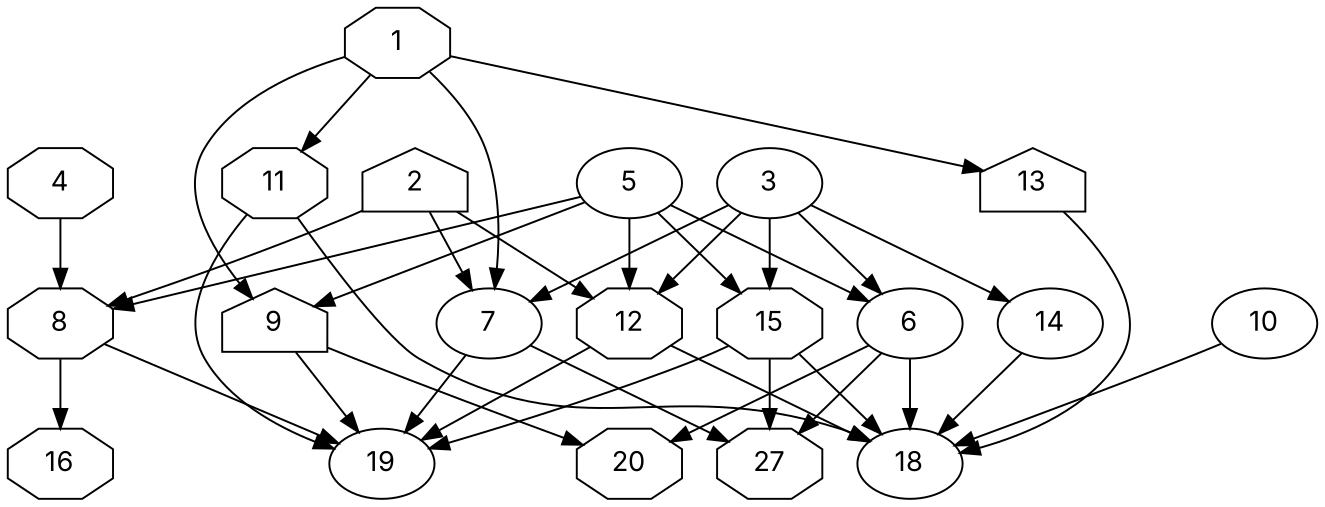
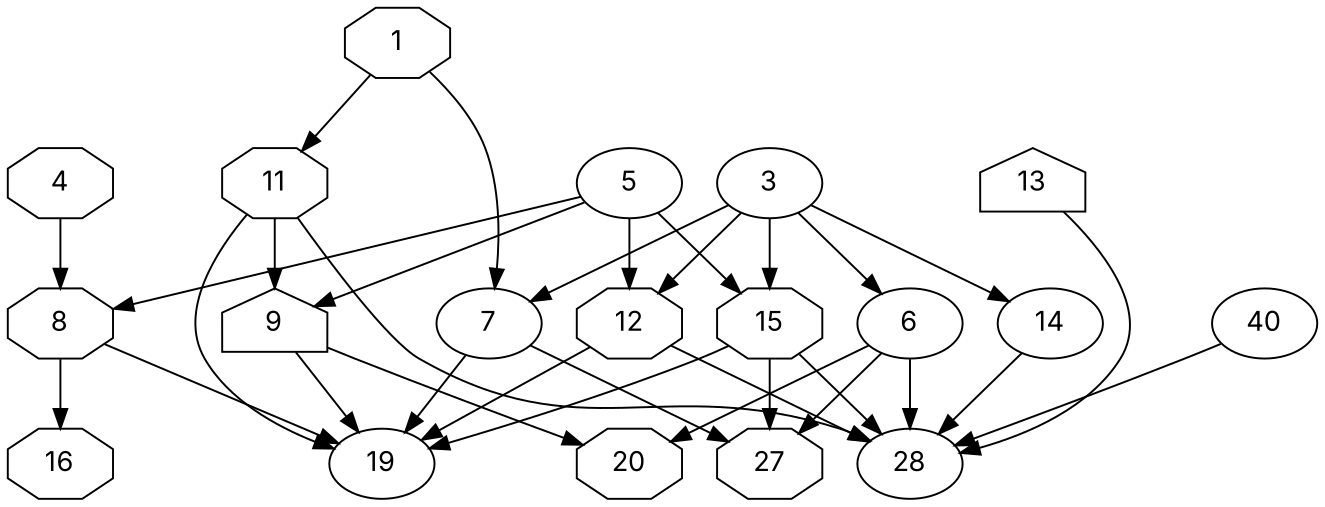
(707, 111) -> none
(211, 139) -> (275, 244)
(415, 183) -> none
(756, 247) -> none
(1265, 323) -> (1265, 323)
(910, 464) -> (910, 464)
